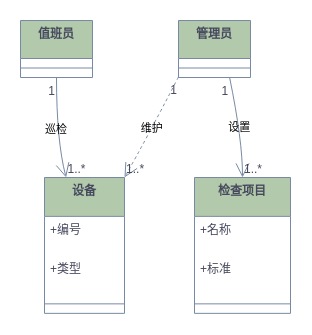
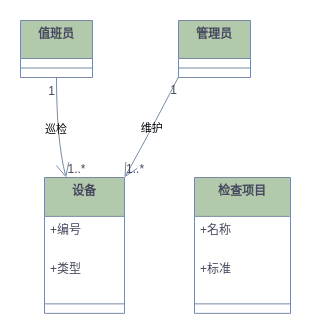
(153, 126) -> (153, 126)
(238, 126) -> none
